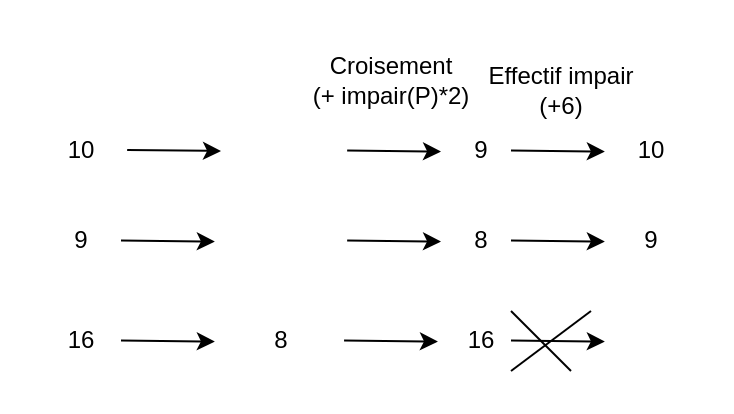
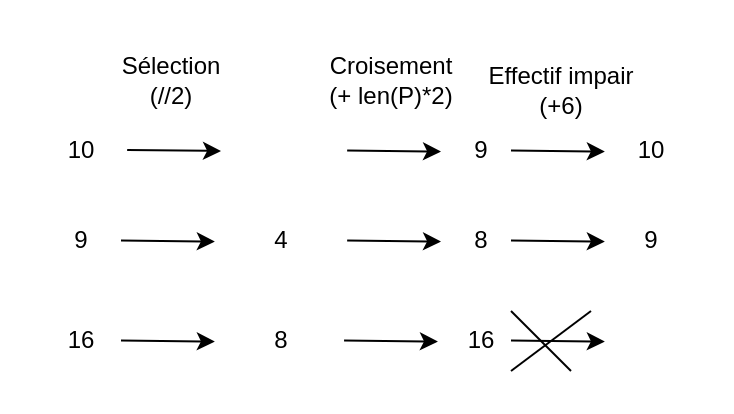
none -> (171, 81)
(392, 81) -> (392, 81)
none -> (281, 241)
